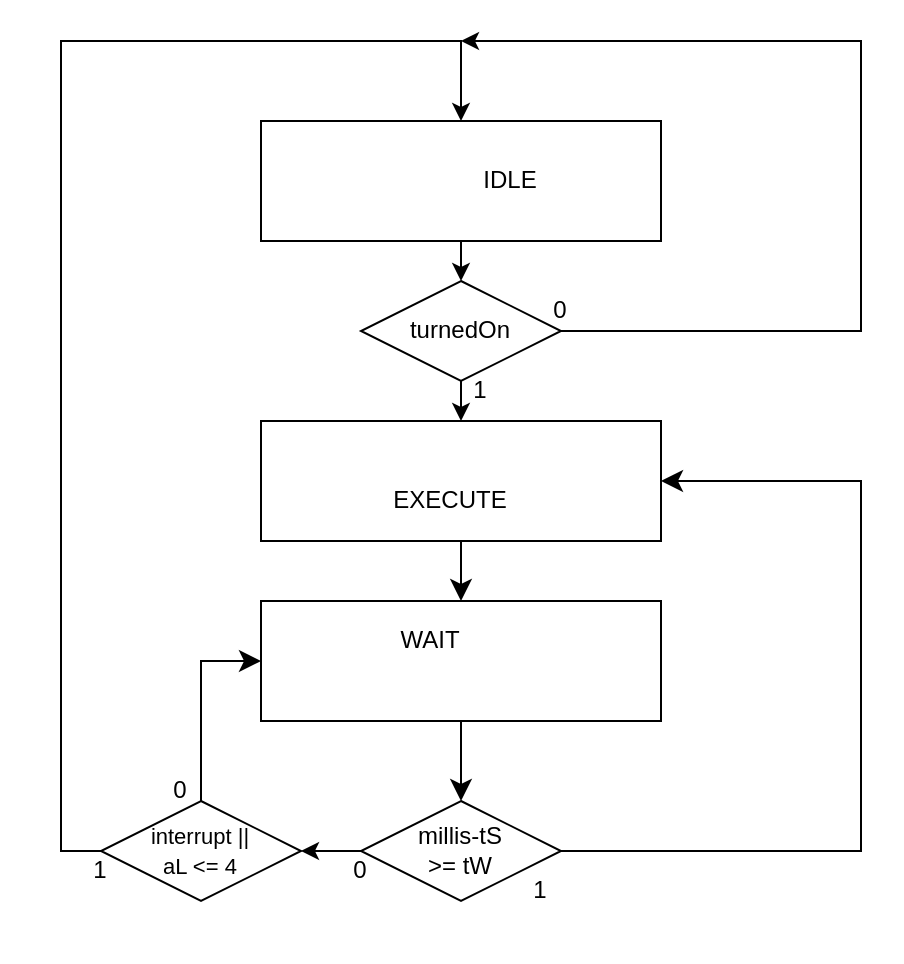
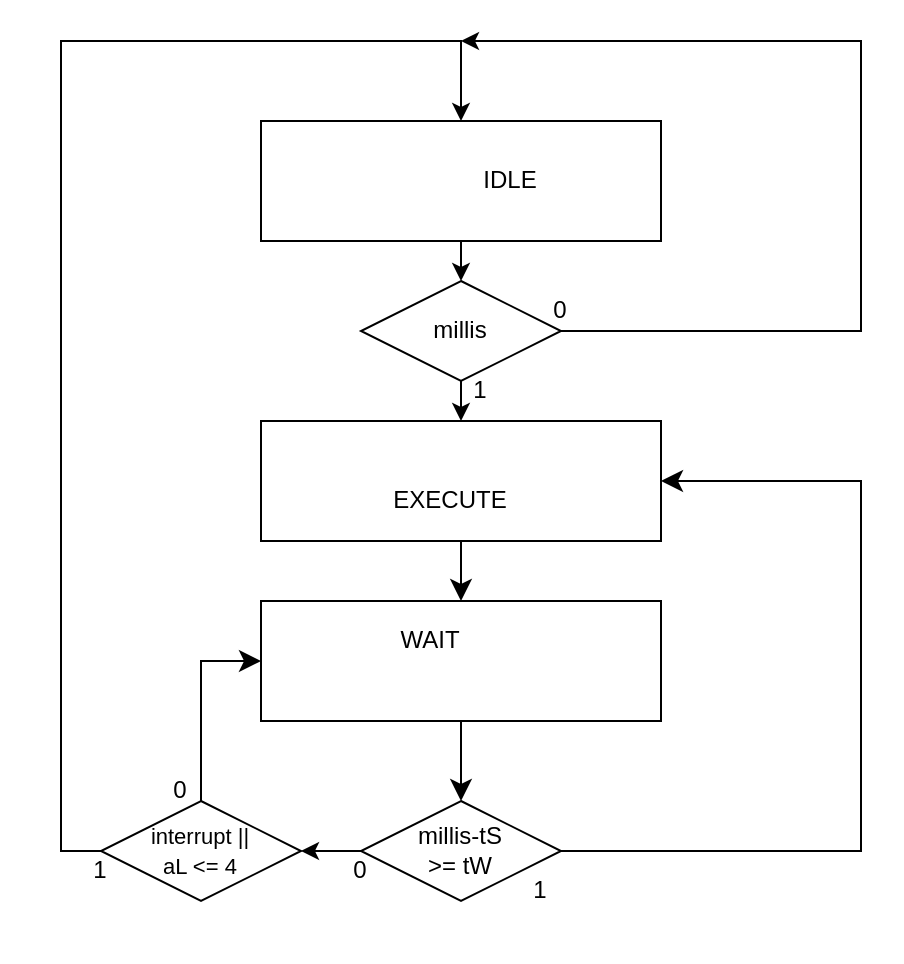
(461, 331) -> (461, 331)
